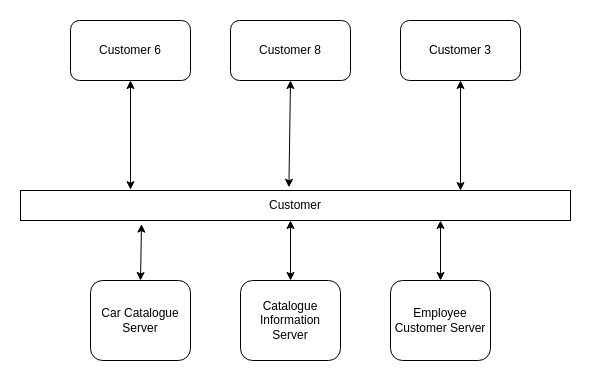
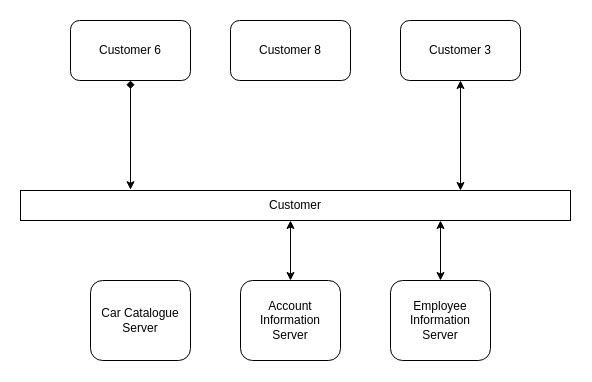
(131, 88) -> (131, 89)
(290, 134) -> none
(141, 253) -> none
(291, 321) -> (291, 321)
(441, 321) -> (441, 321)
